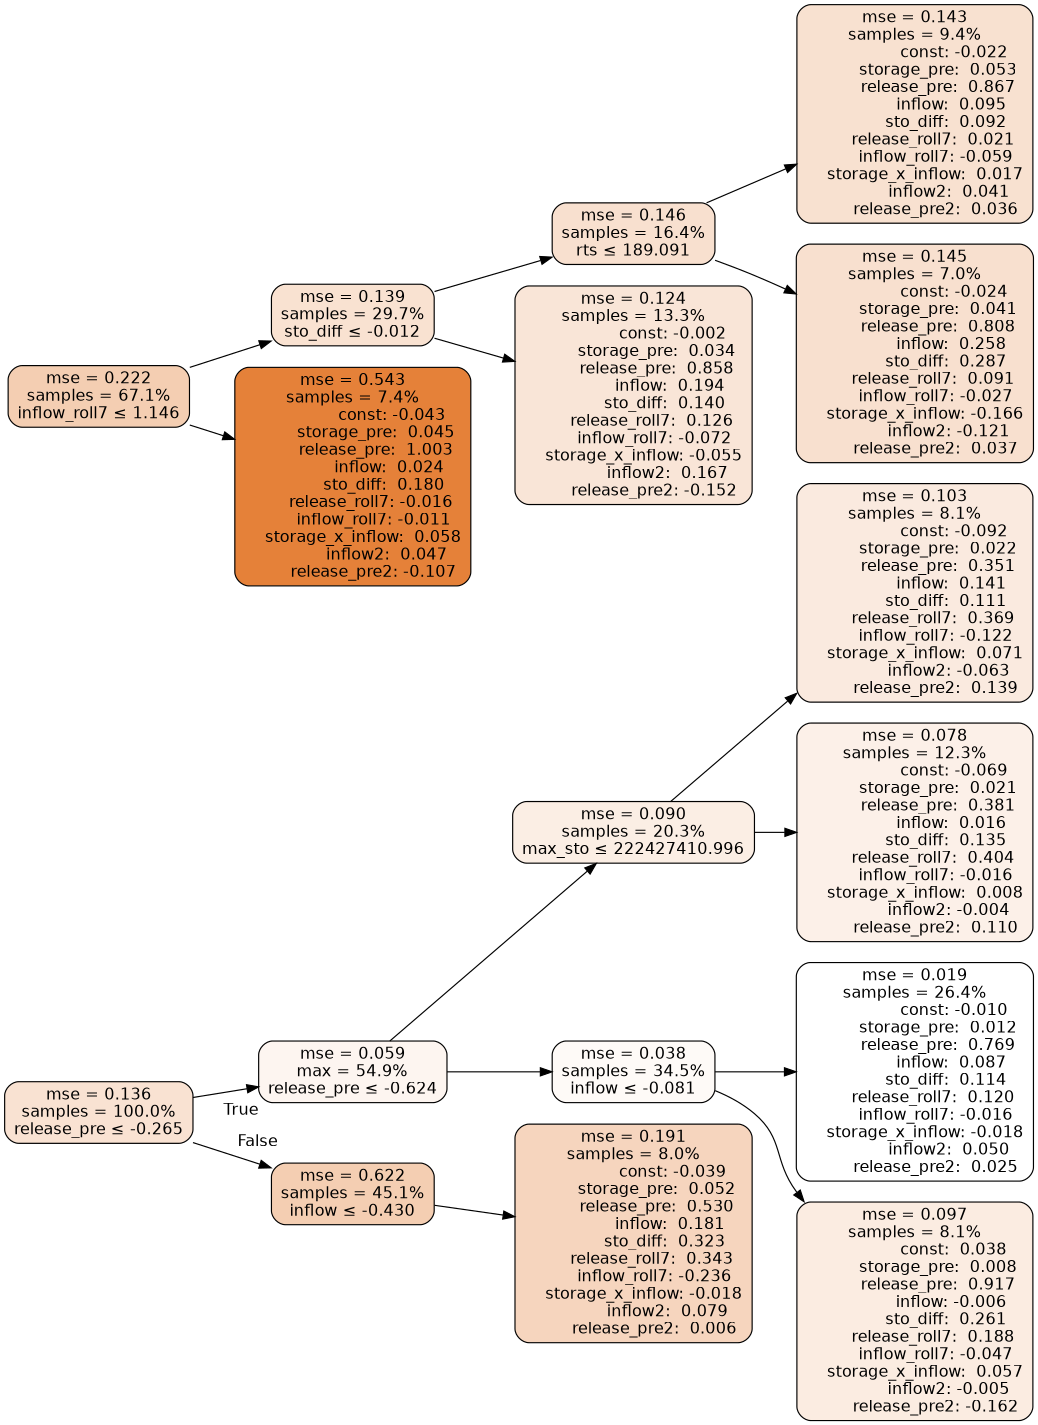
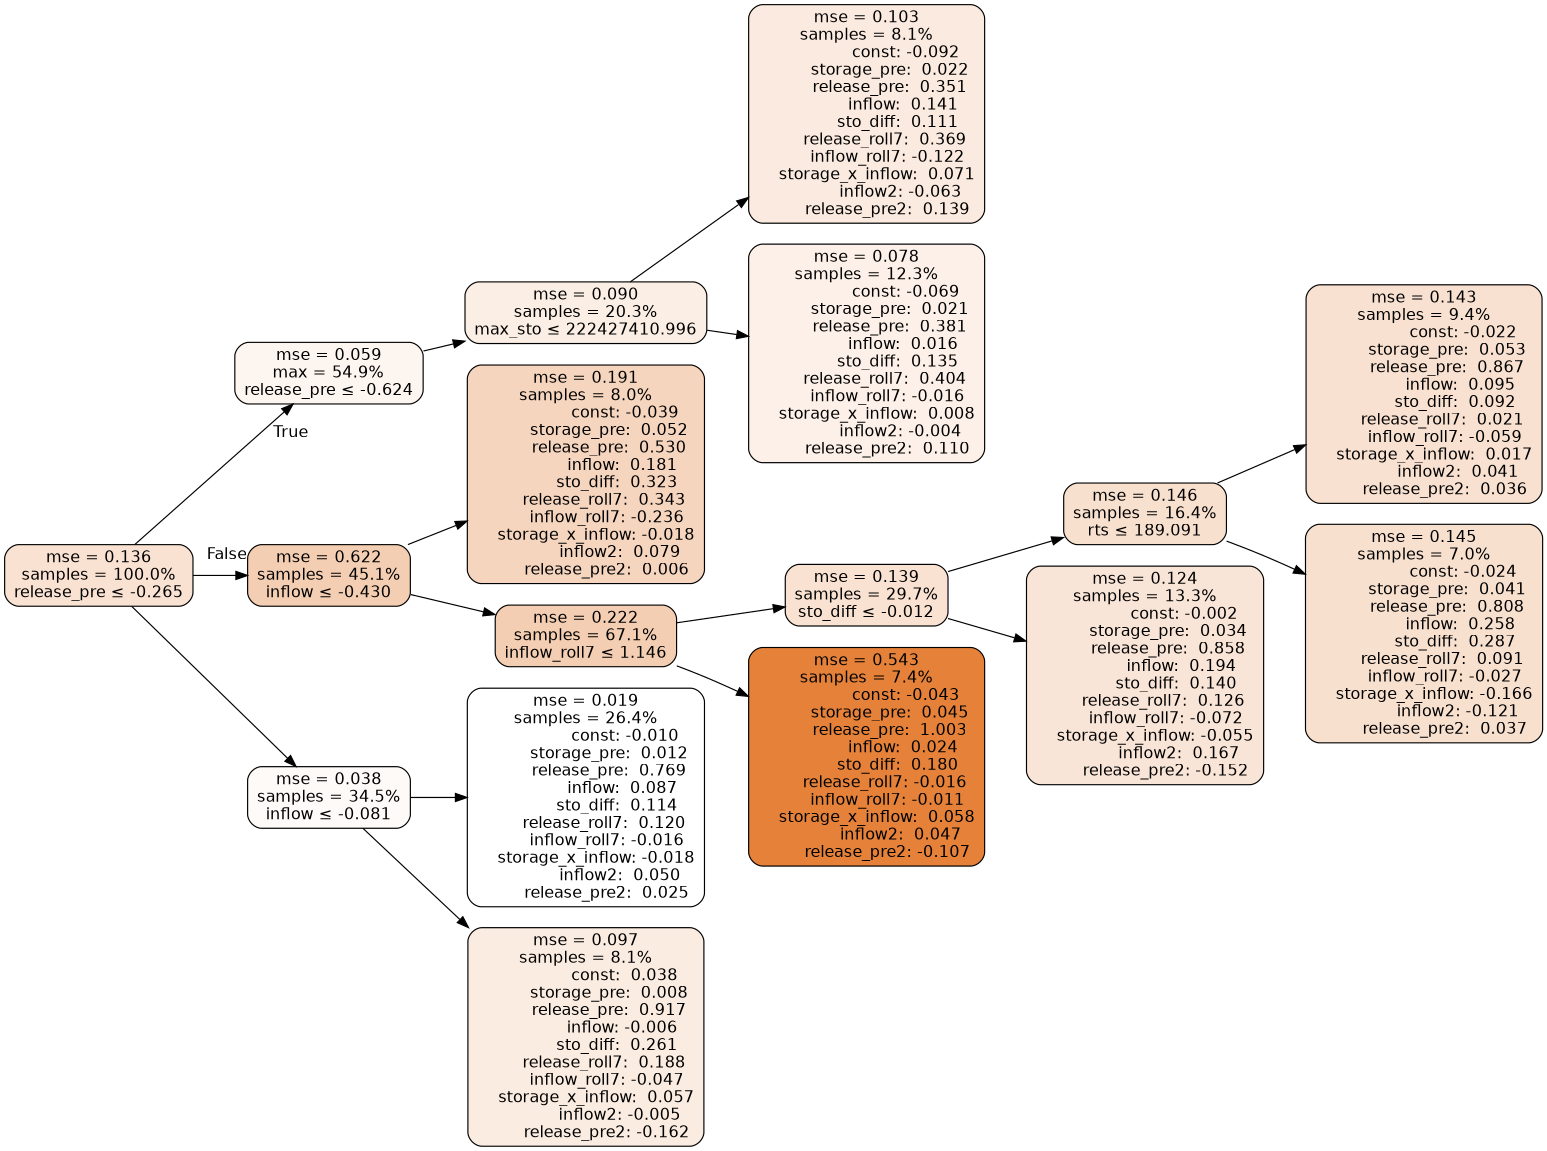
none -> (447, 603)
(494, 1072) -> (210, 682)
